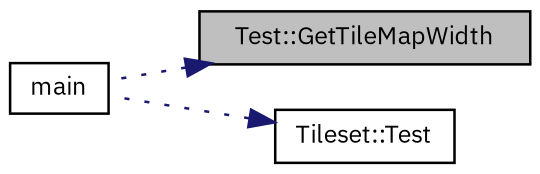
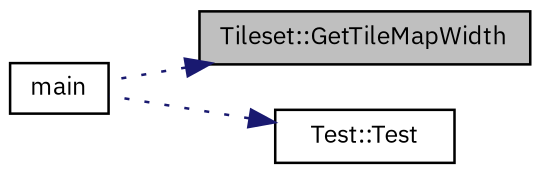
(365, 38) -> (365, 38)
(365, 136) -> (365, 136)
